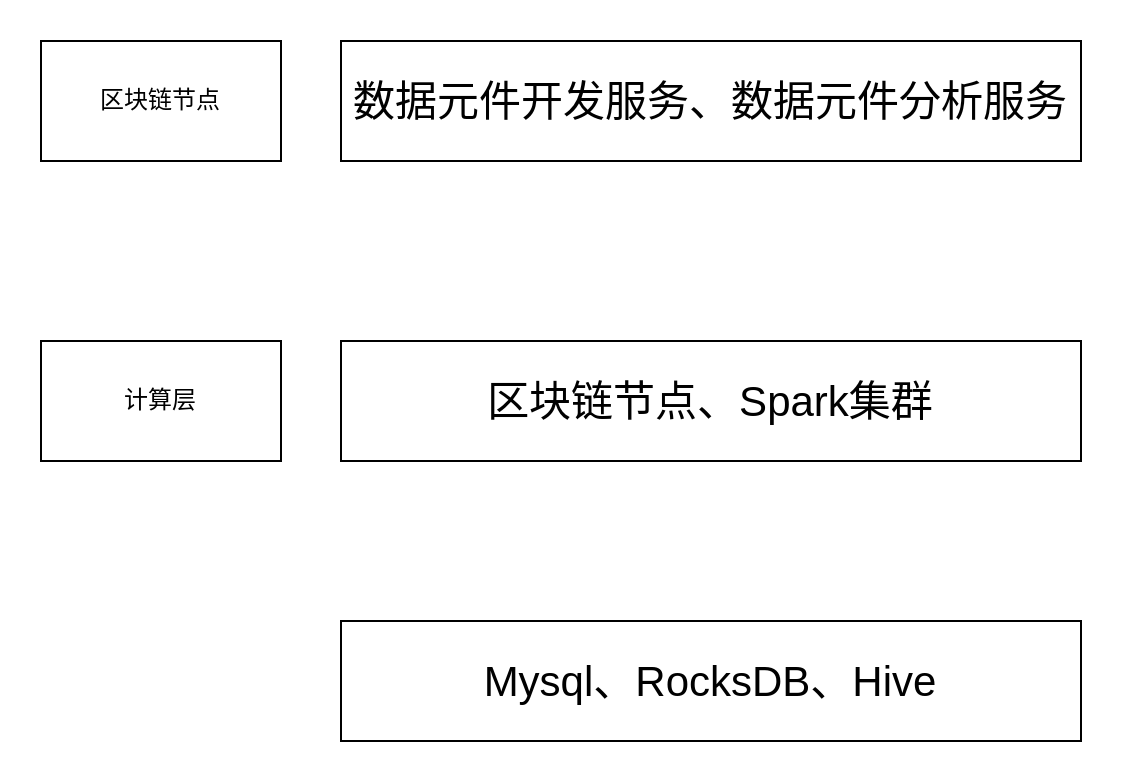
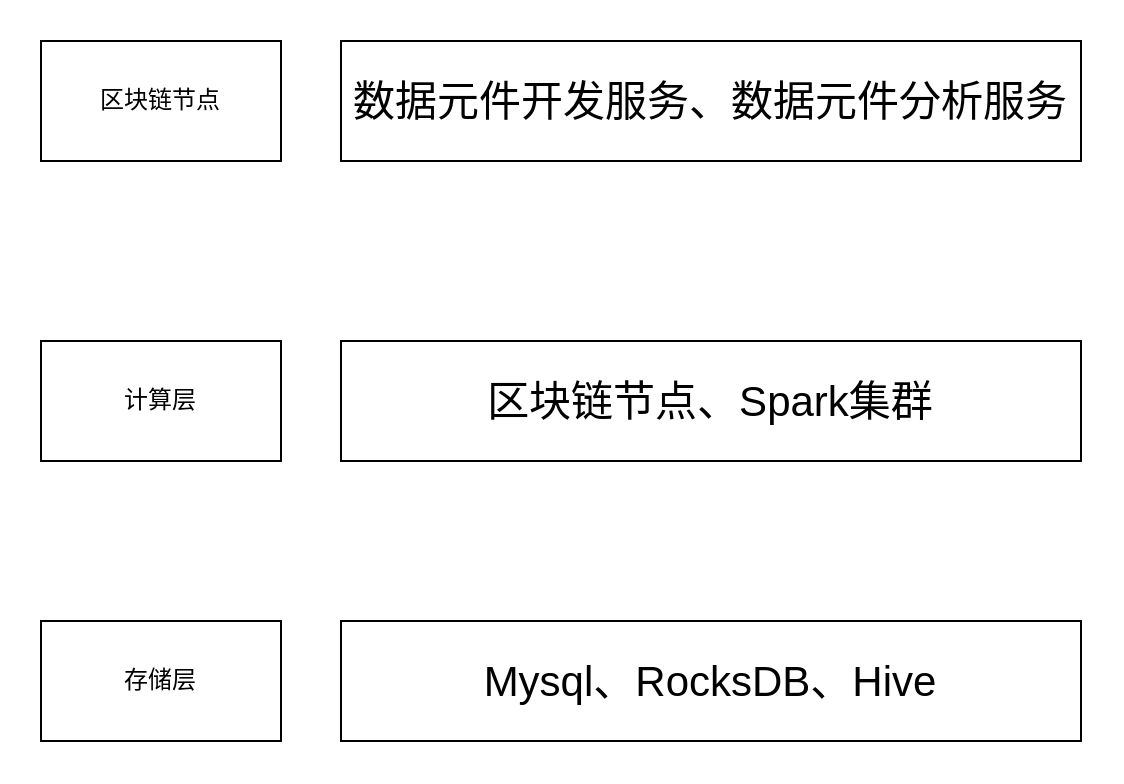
none -> (161, 681)
